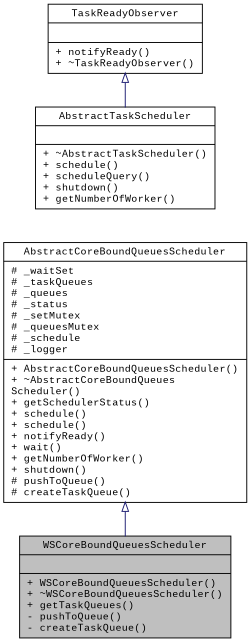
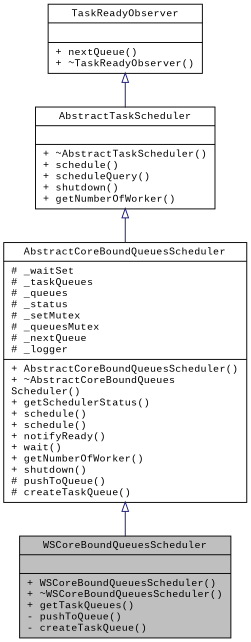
(103, 52) -> (97, 52)
none -> (125, 230)
(46, 338) -> (50, 338)
